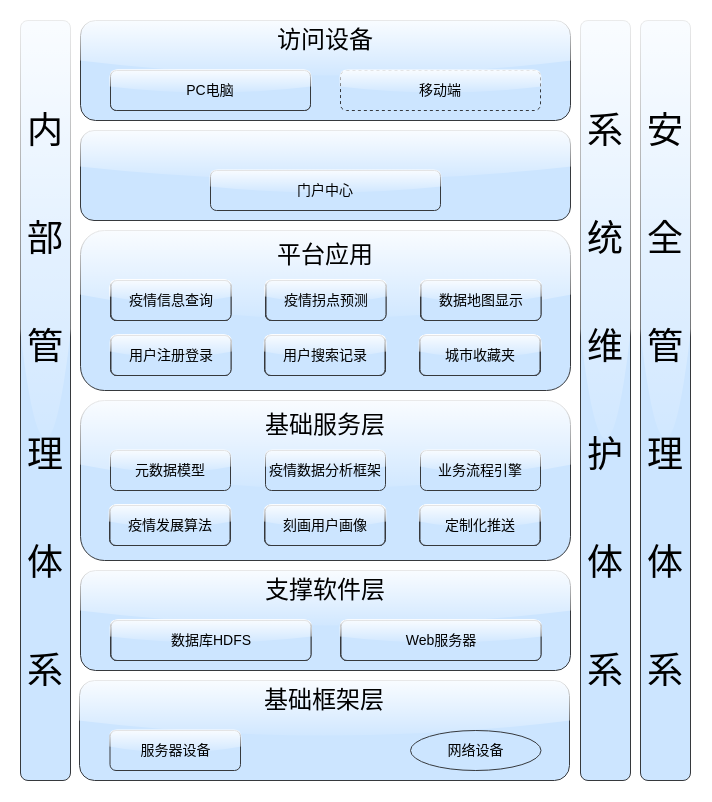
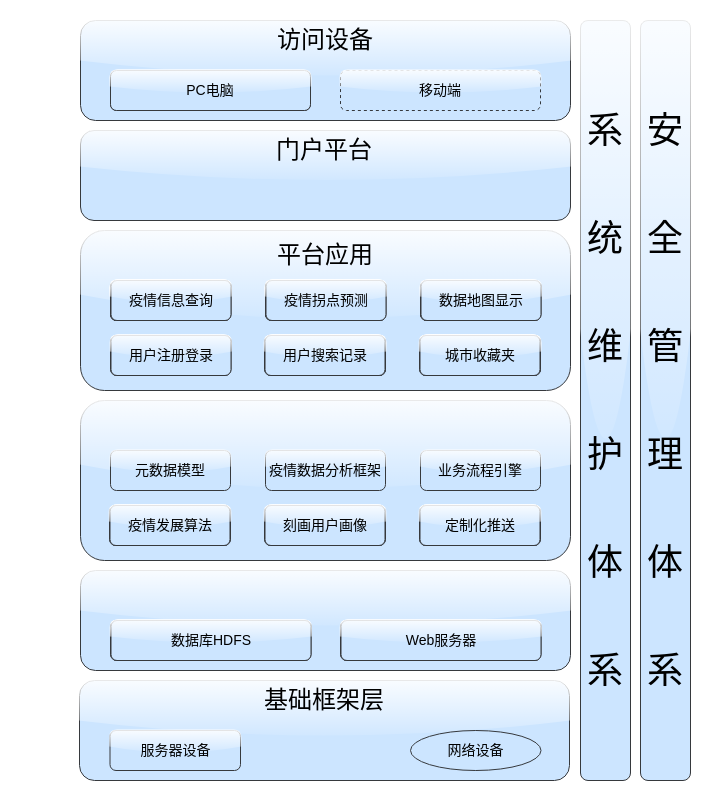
none -> (325, 151)
(326, 191) -> none
(46, 401) -> none
(326, 426) -> none
(326, 591) -> none
